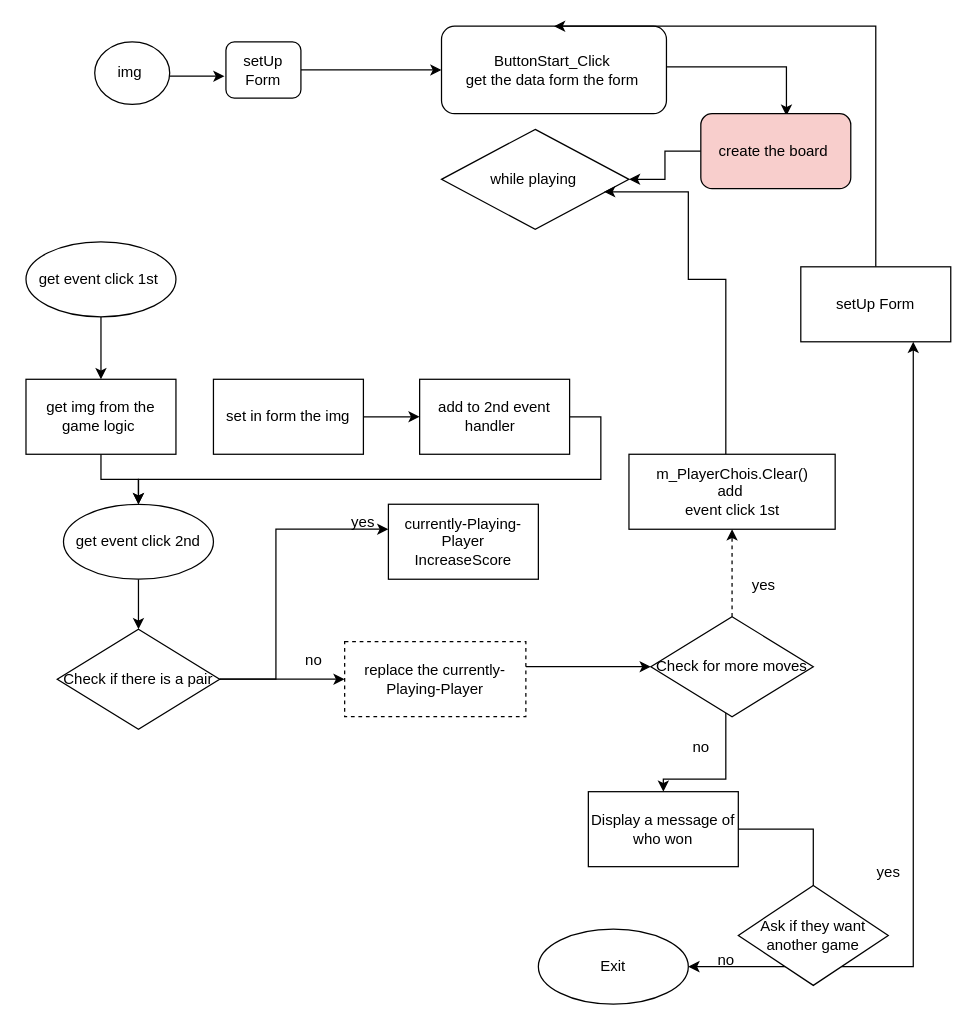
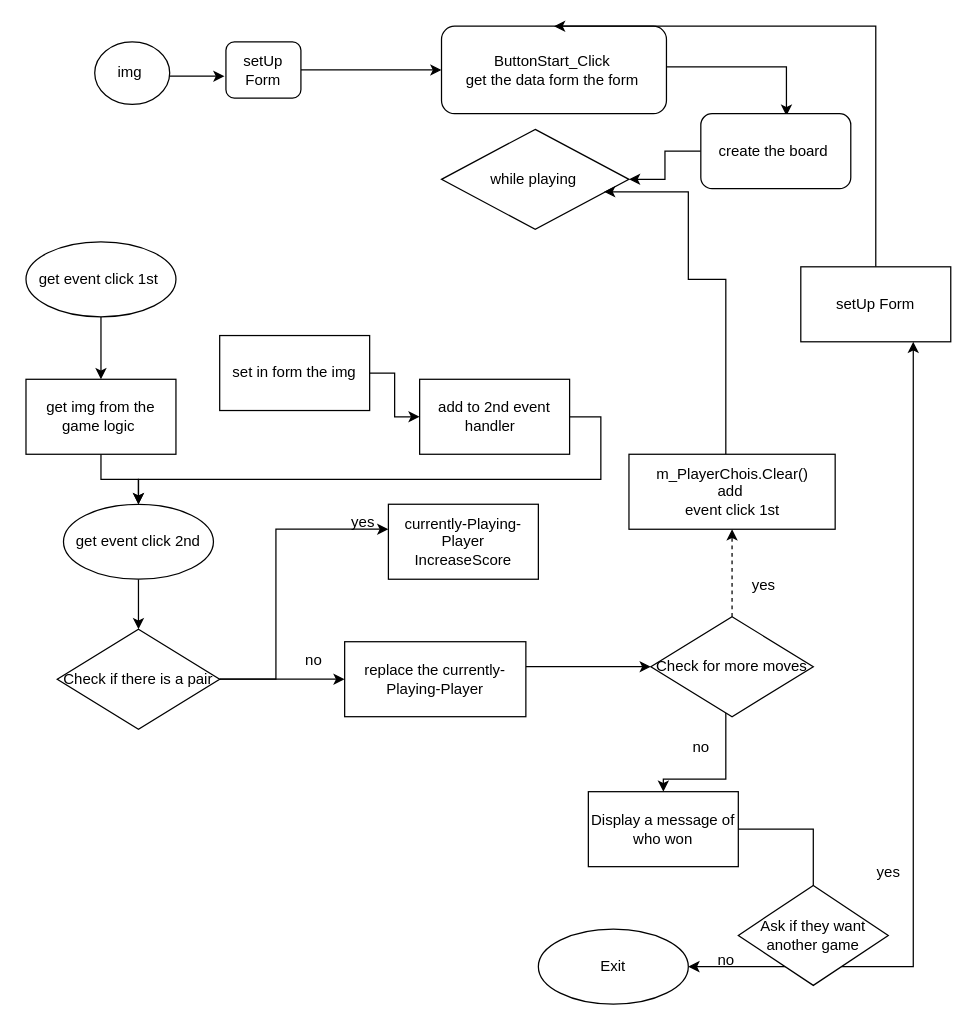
(776, 151) -> (776, 151)
(288, 417) -> (294, 373)
(435, 679) -> (435, 679)
